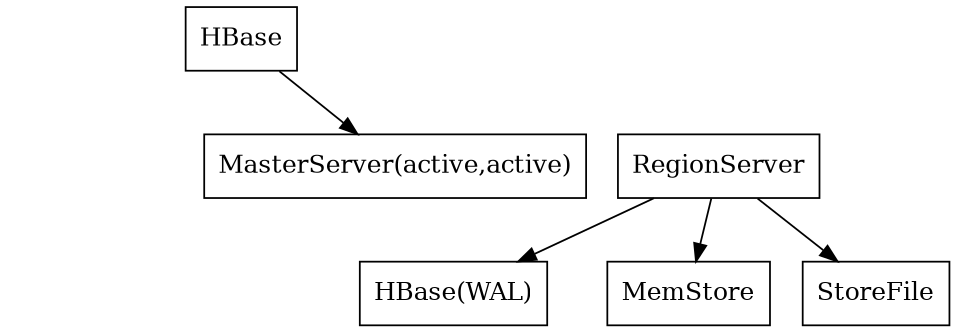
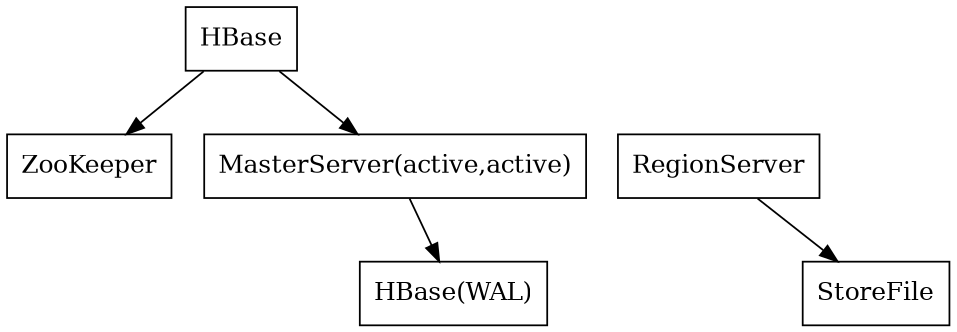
none -> (89, 166)
(594, 226) -> (421, 222)
(689, 293) -> none
